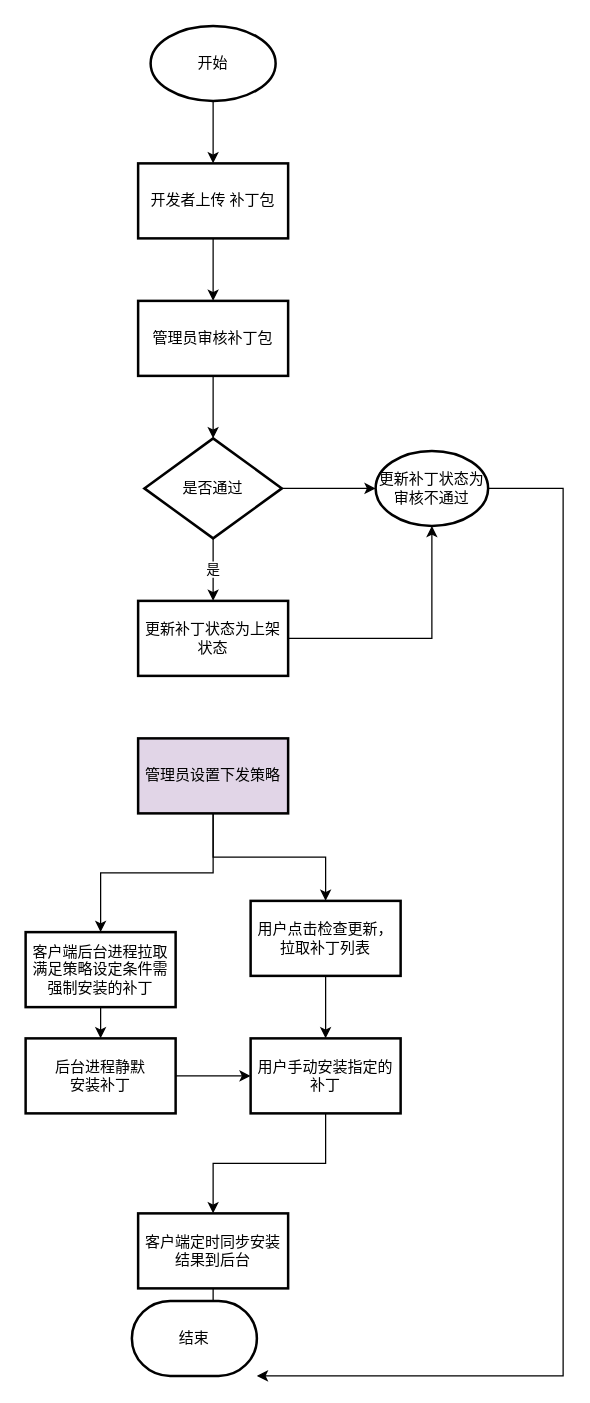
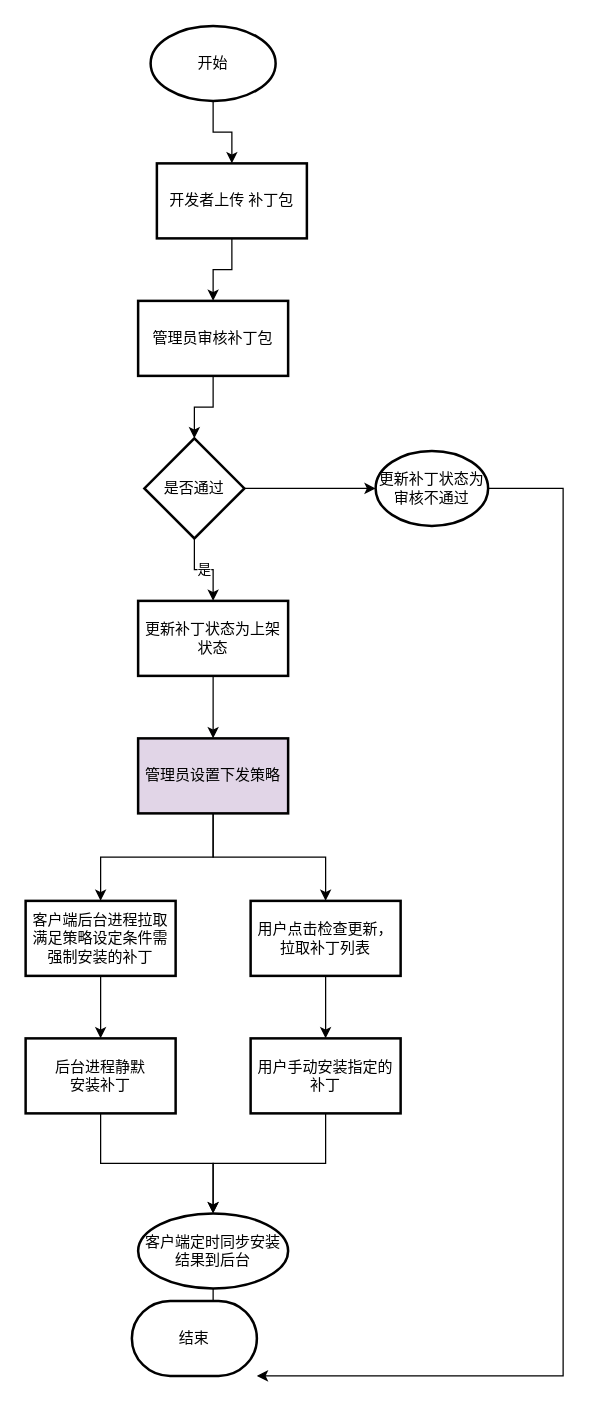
(213, 201) -> (232, 201)
(213, 488) -> (194, 488)
(412, 638) -> (213, 703)
(101, 969) -> (101, 938)
(209, 1076) -> (131, 1163)
(213, 1251) -> (213, 1251)
